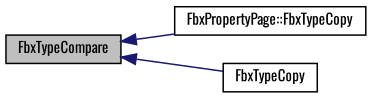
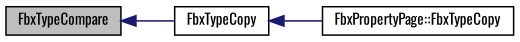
(155, 37) -> (303, 21)
